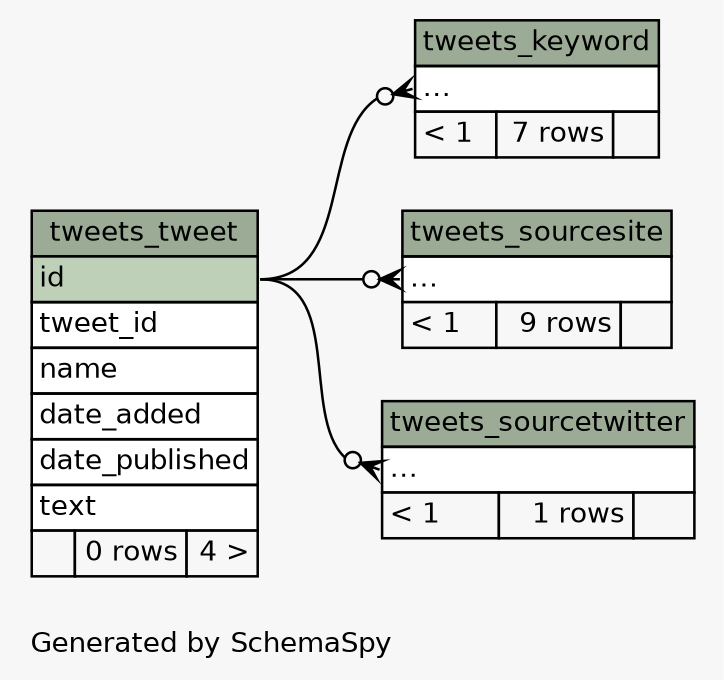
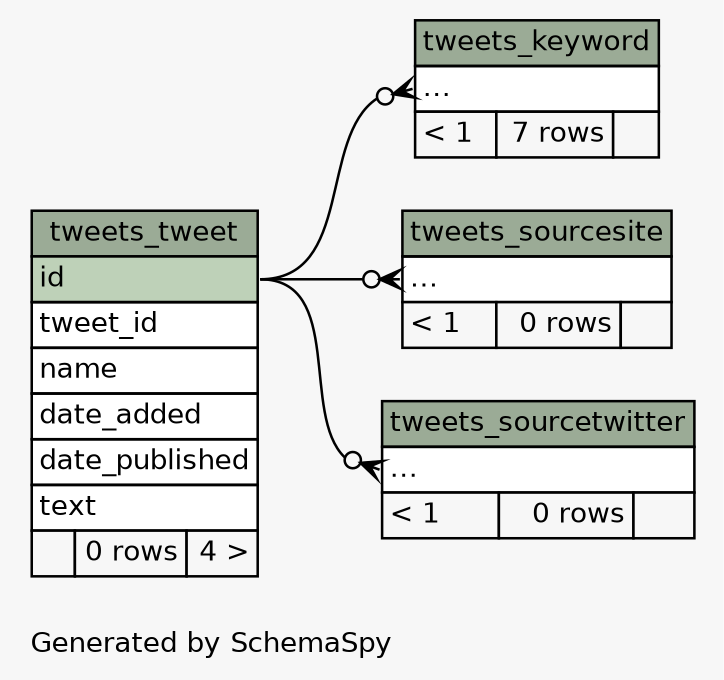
(566, 324) -> (566, 324)
(579, 514) -> (579, 514)
